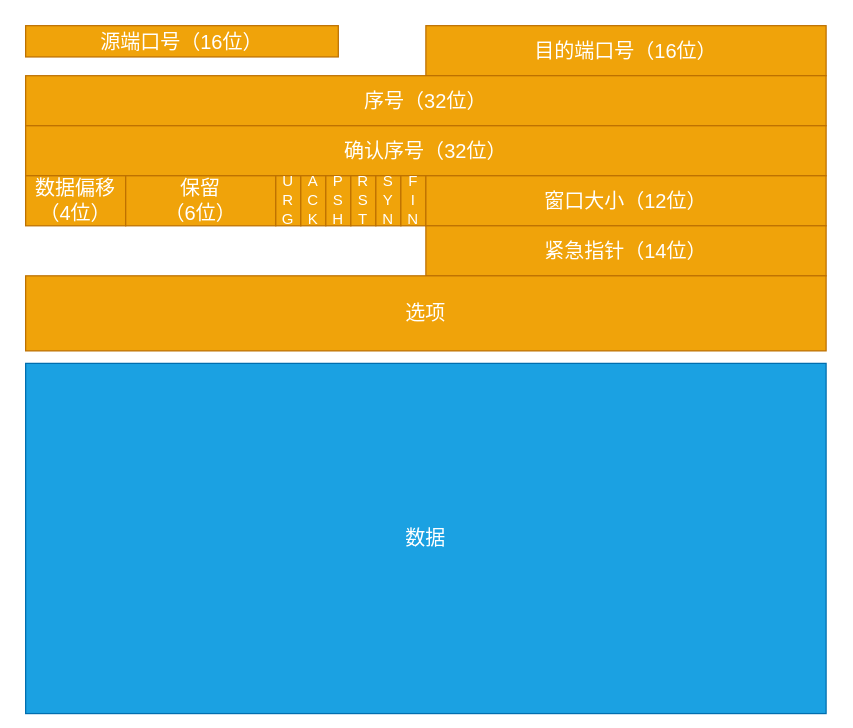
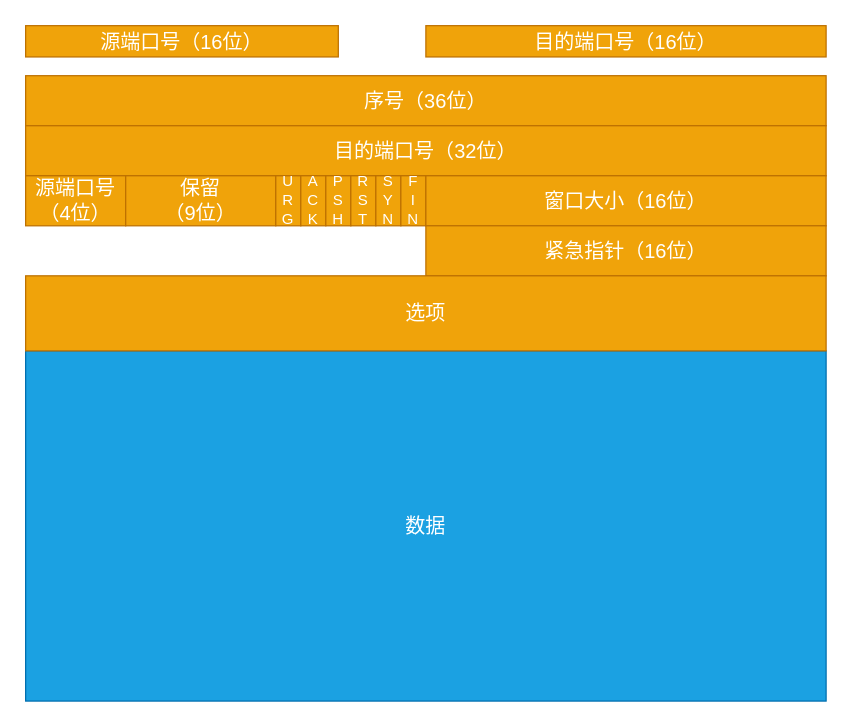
(626, 51) -> (626, 41)
(426, 101) -> (426, 101)
(426, 151) -> (426, 151)
(76, 201) -> (76, 201)
(201, 201) -> (201, 201)
(626, 201) -> (626, 201)
(626, 251) -> (626, 251)
(426, 538) -> (426, 526)
